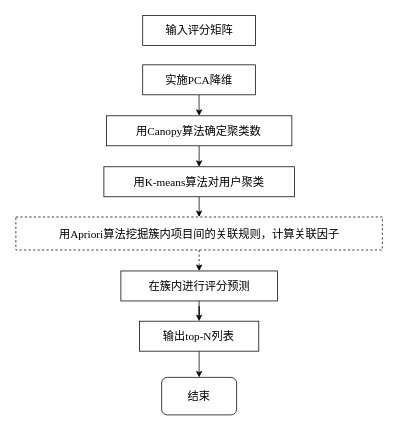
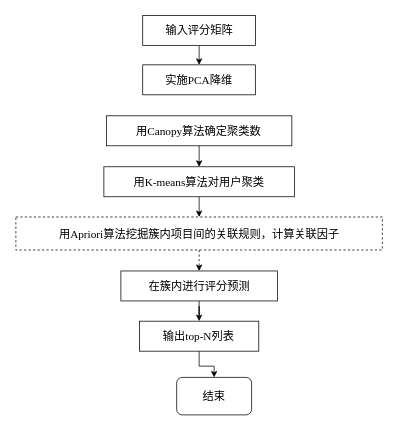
none -> (199, 59)
(199, 109) -> none
(199, 396) -> (214, 396)
